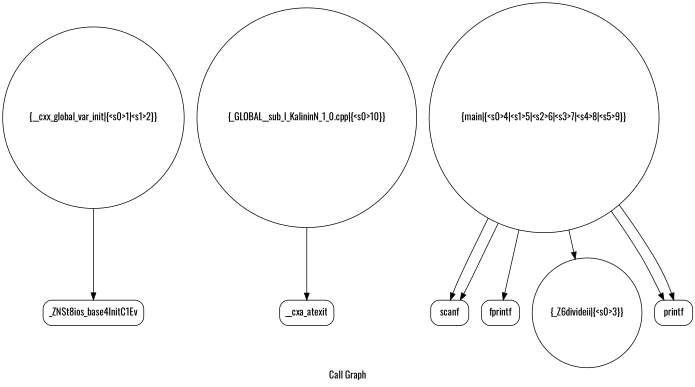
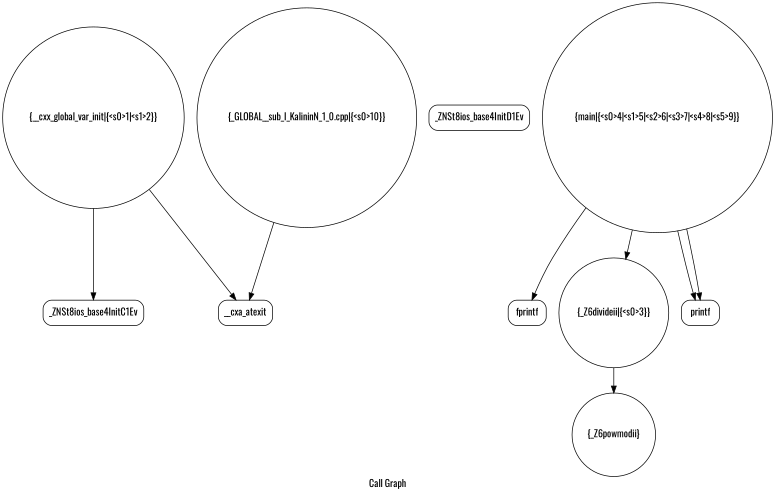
none -> (479, 118)
none -> (190, 242)
(450, 313) -> none
none -> (614, 435)
